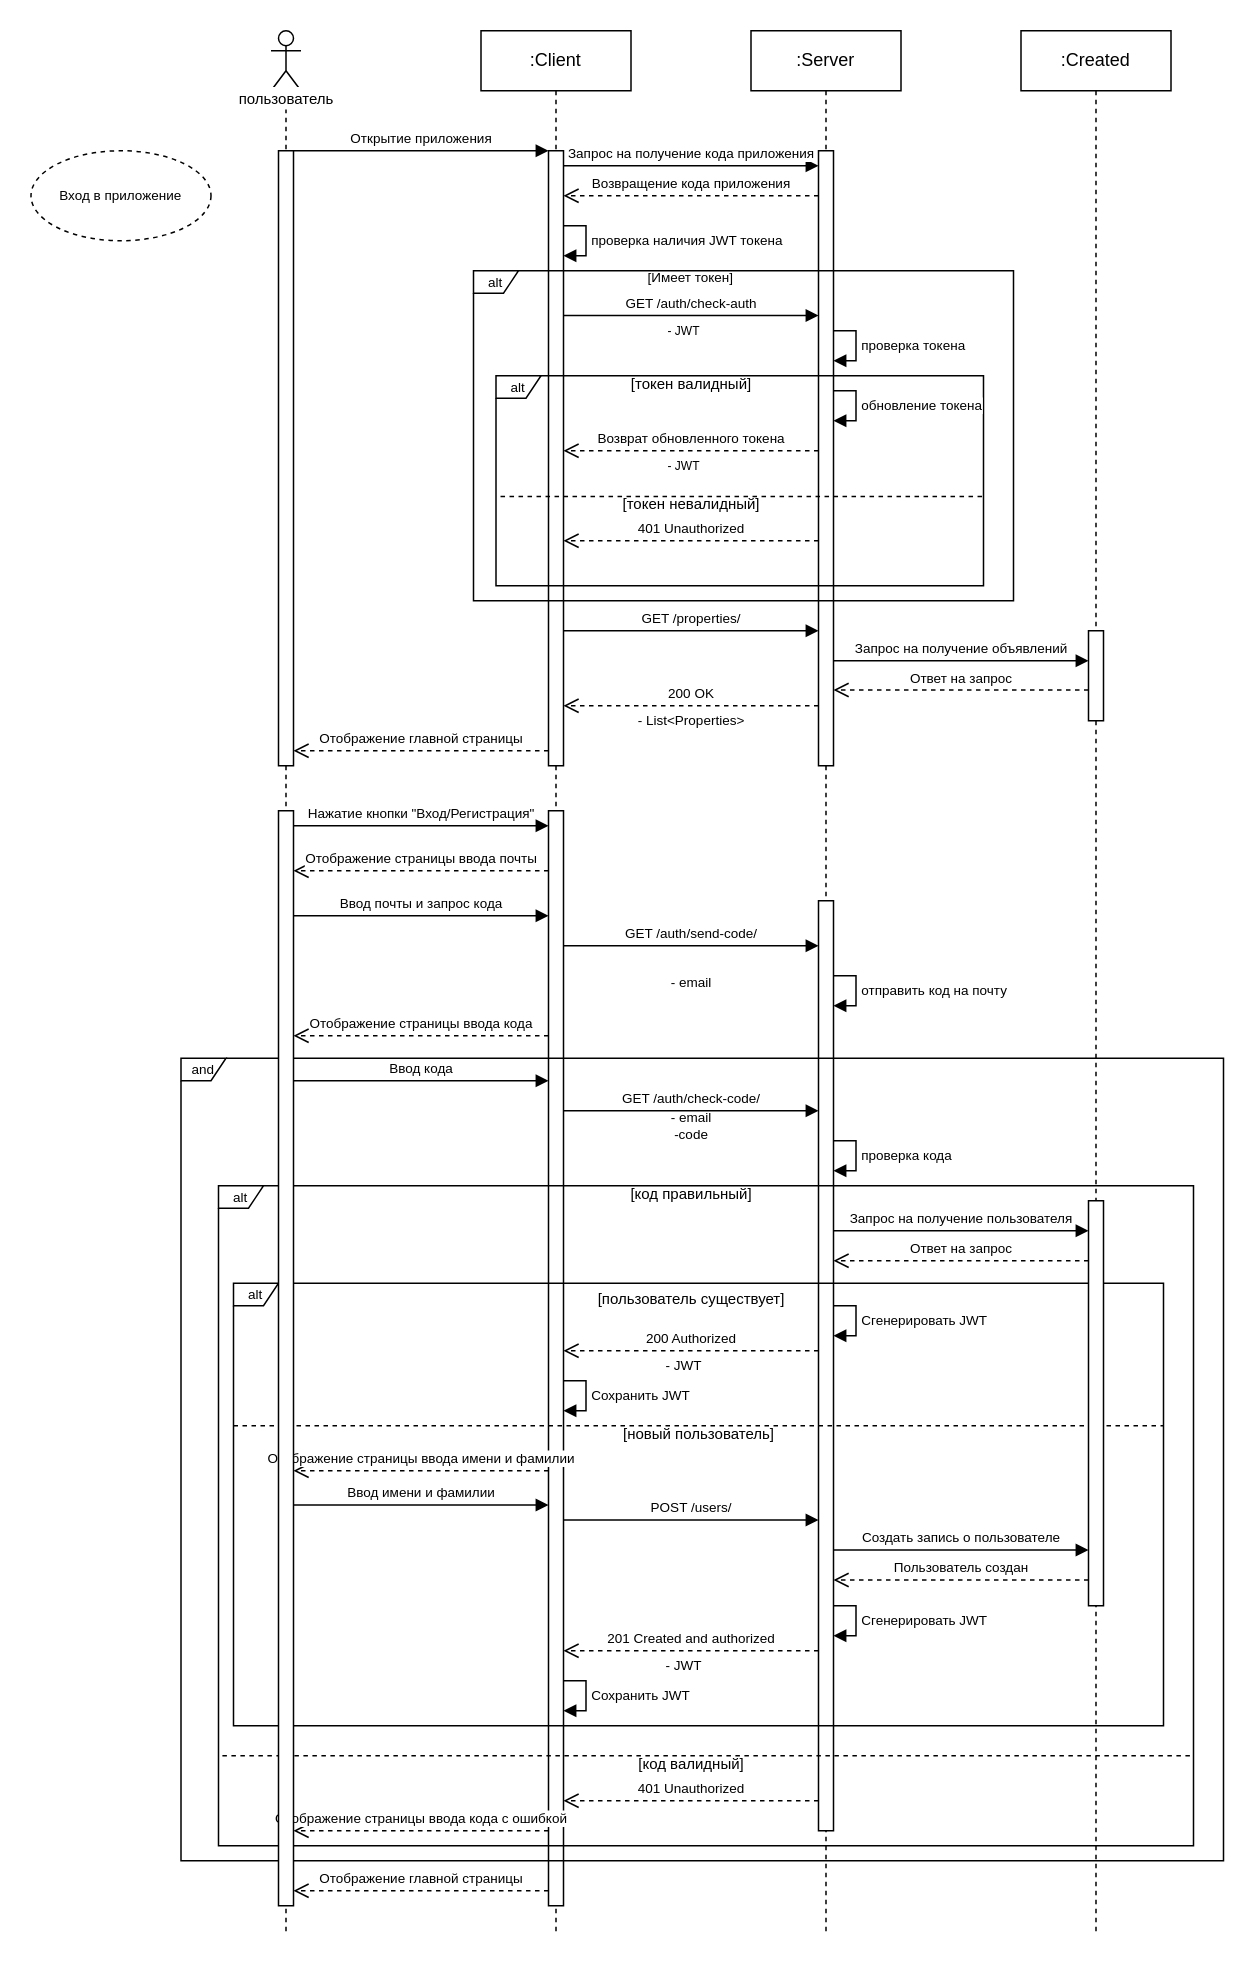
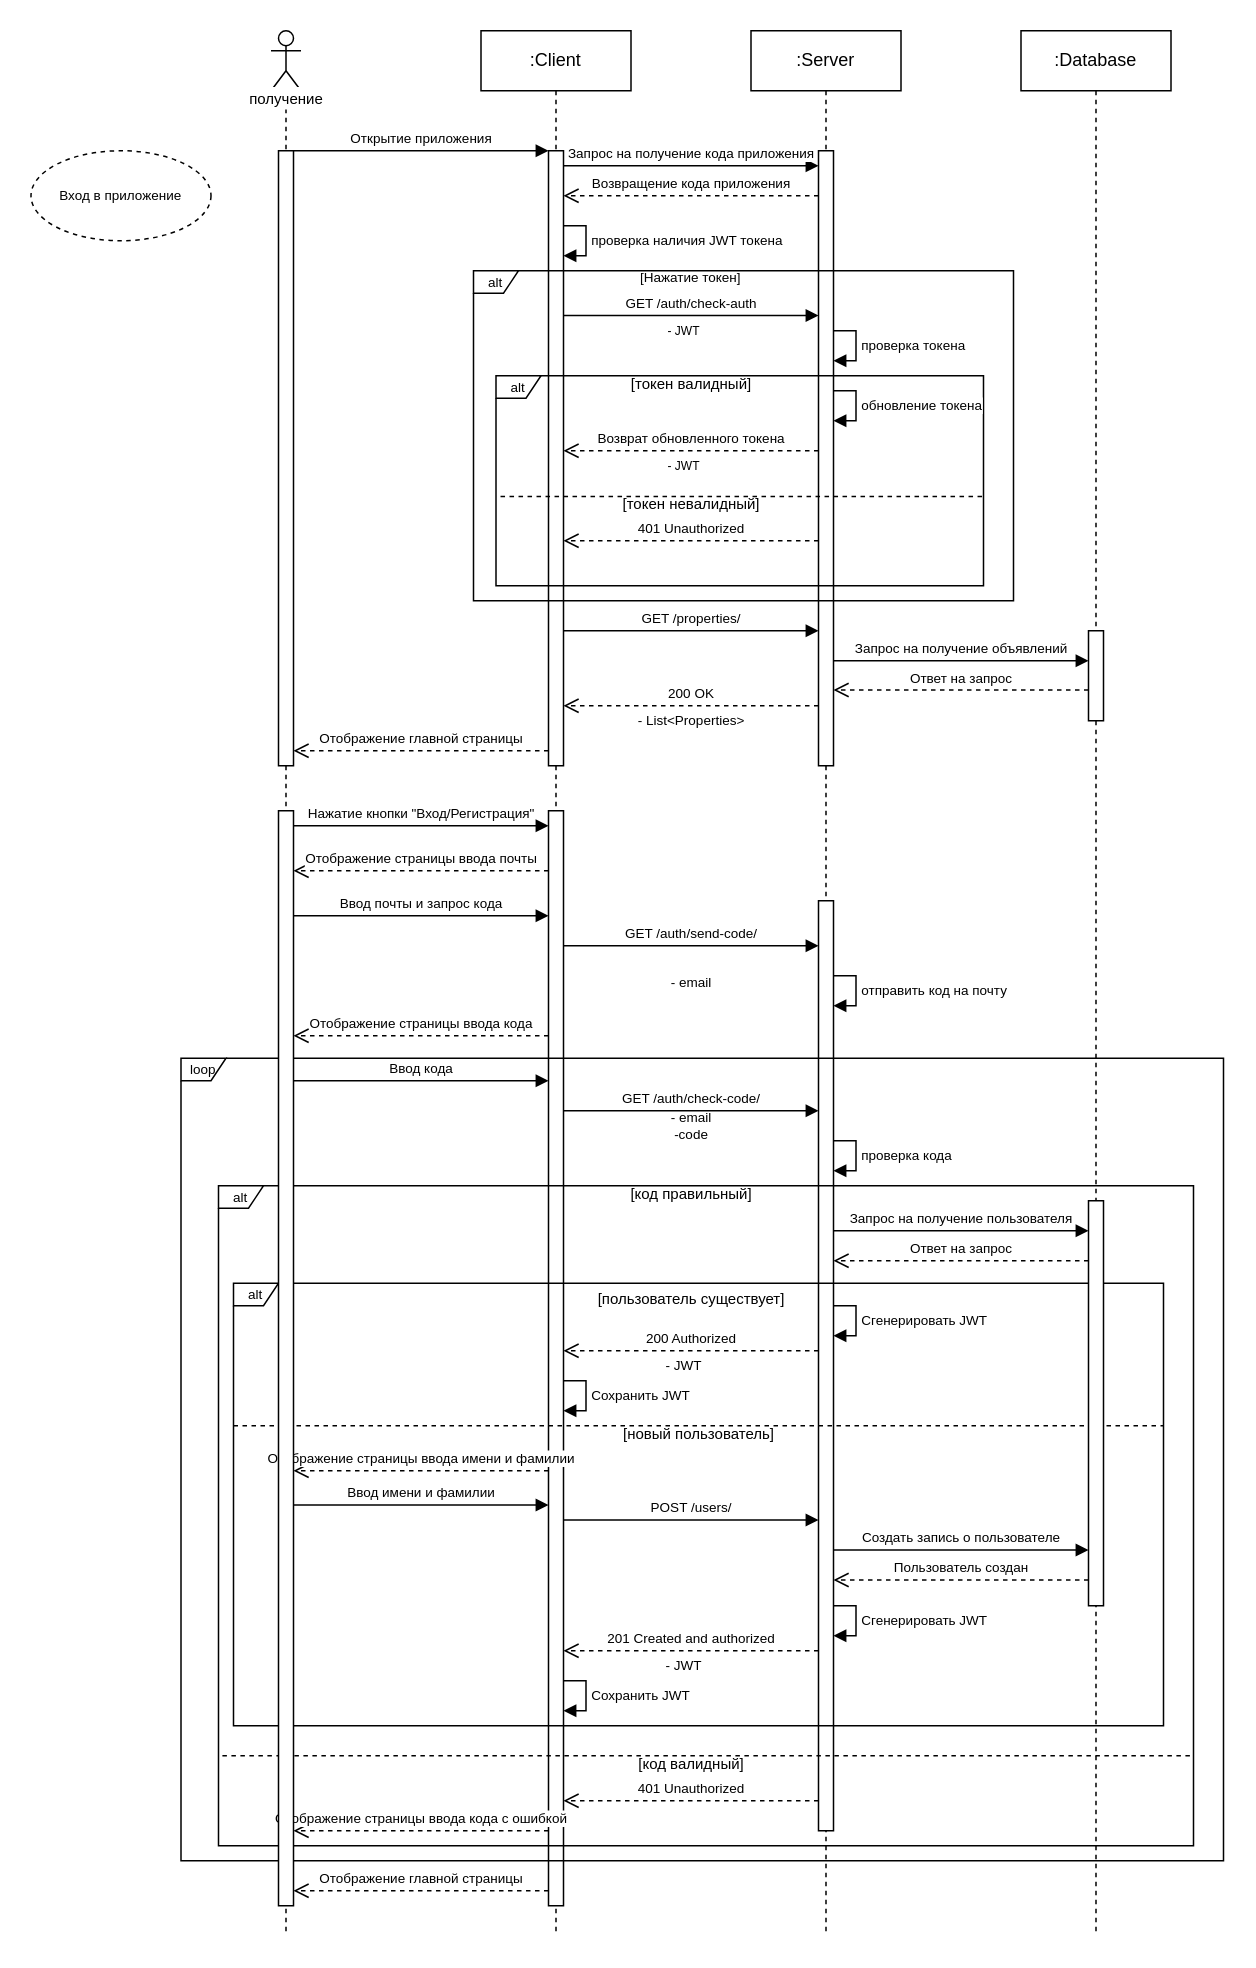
(1096, 61) -> (1096, 61)
(287, 98) -> (287, 98)
(691, 278) -> (691, 278)
(203, 1070) -> (203, 1070)
